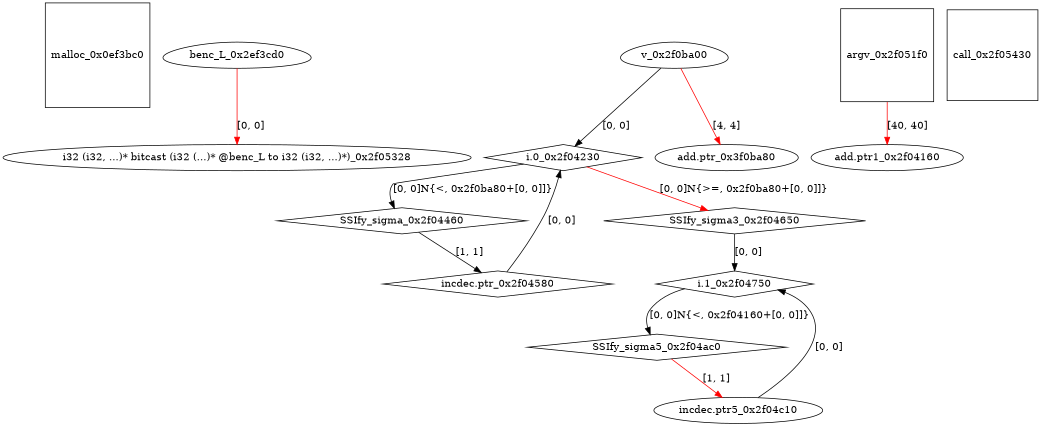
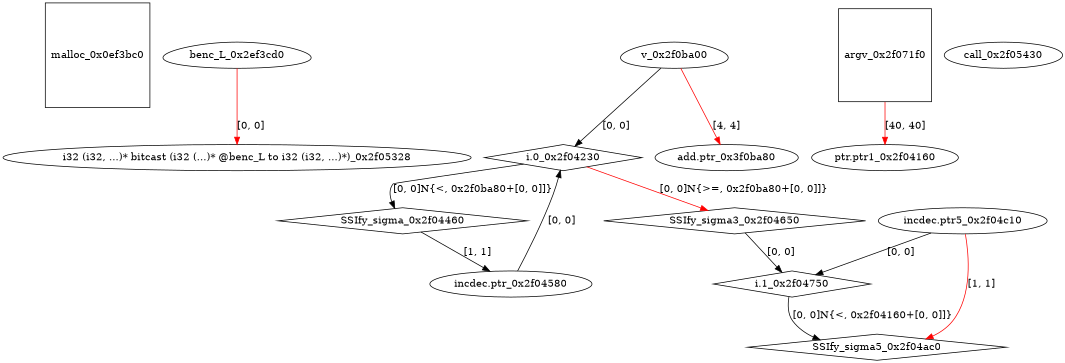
(887, 55) -> (885, 55)
(993, 55) -> (1003, 55)
(887, 158) -> (885, 158)
(498, 284) -> (511, 284)
(694, 376) -> (966, 292)
